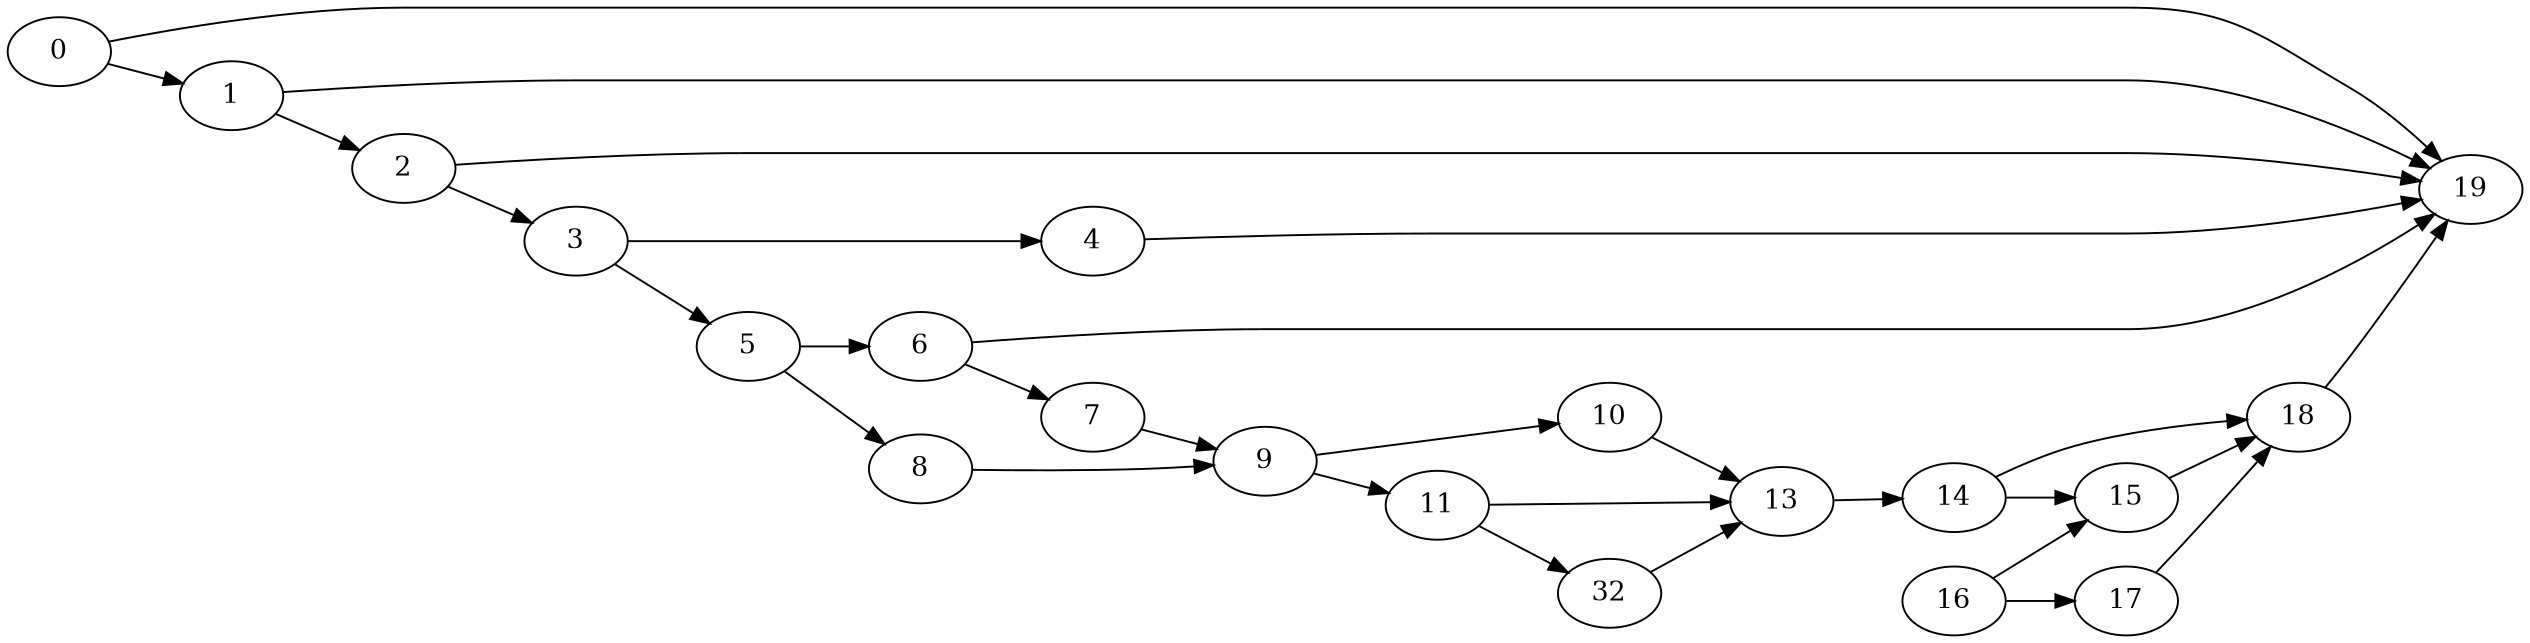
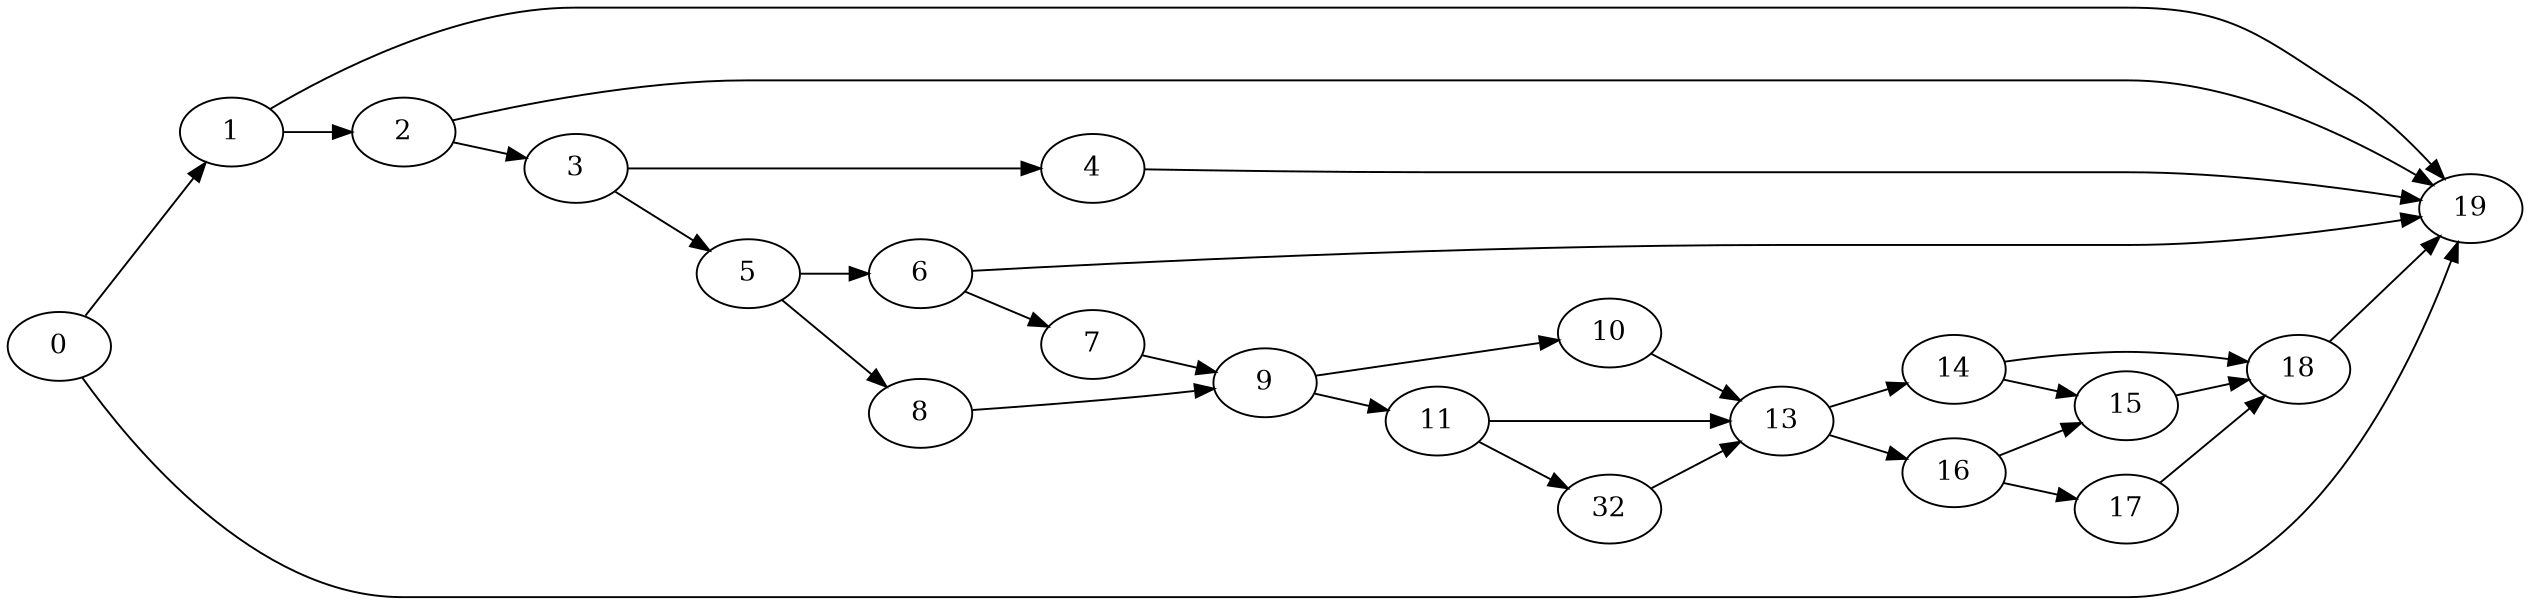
none -> (1859, 444)
